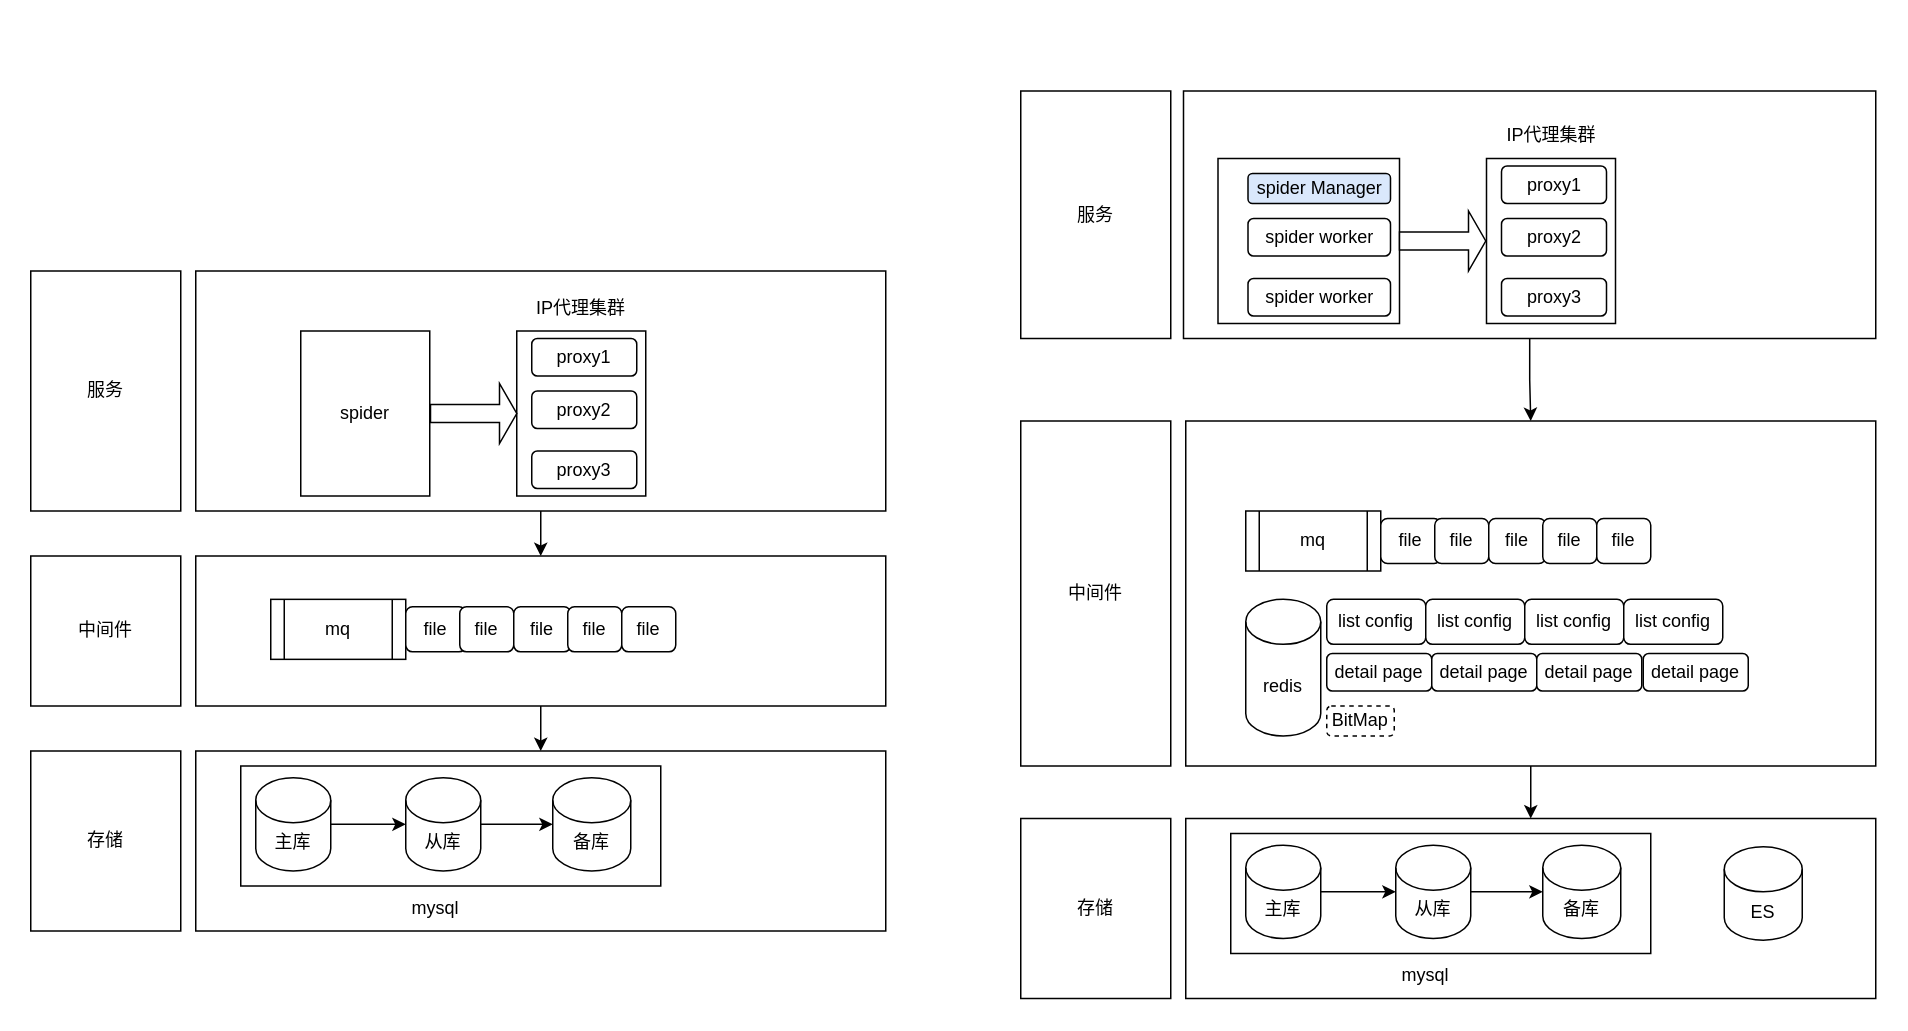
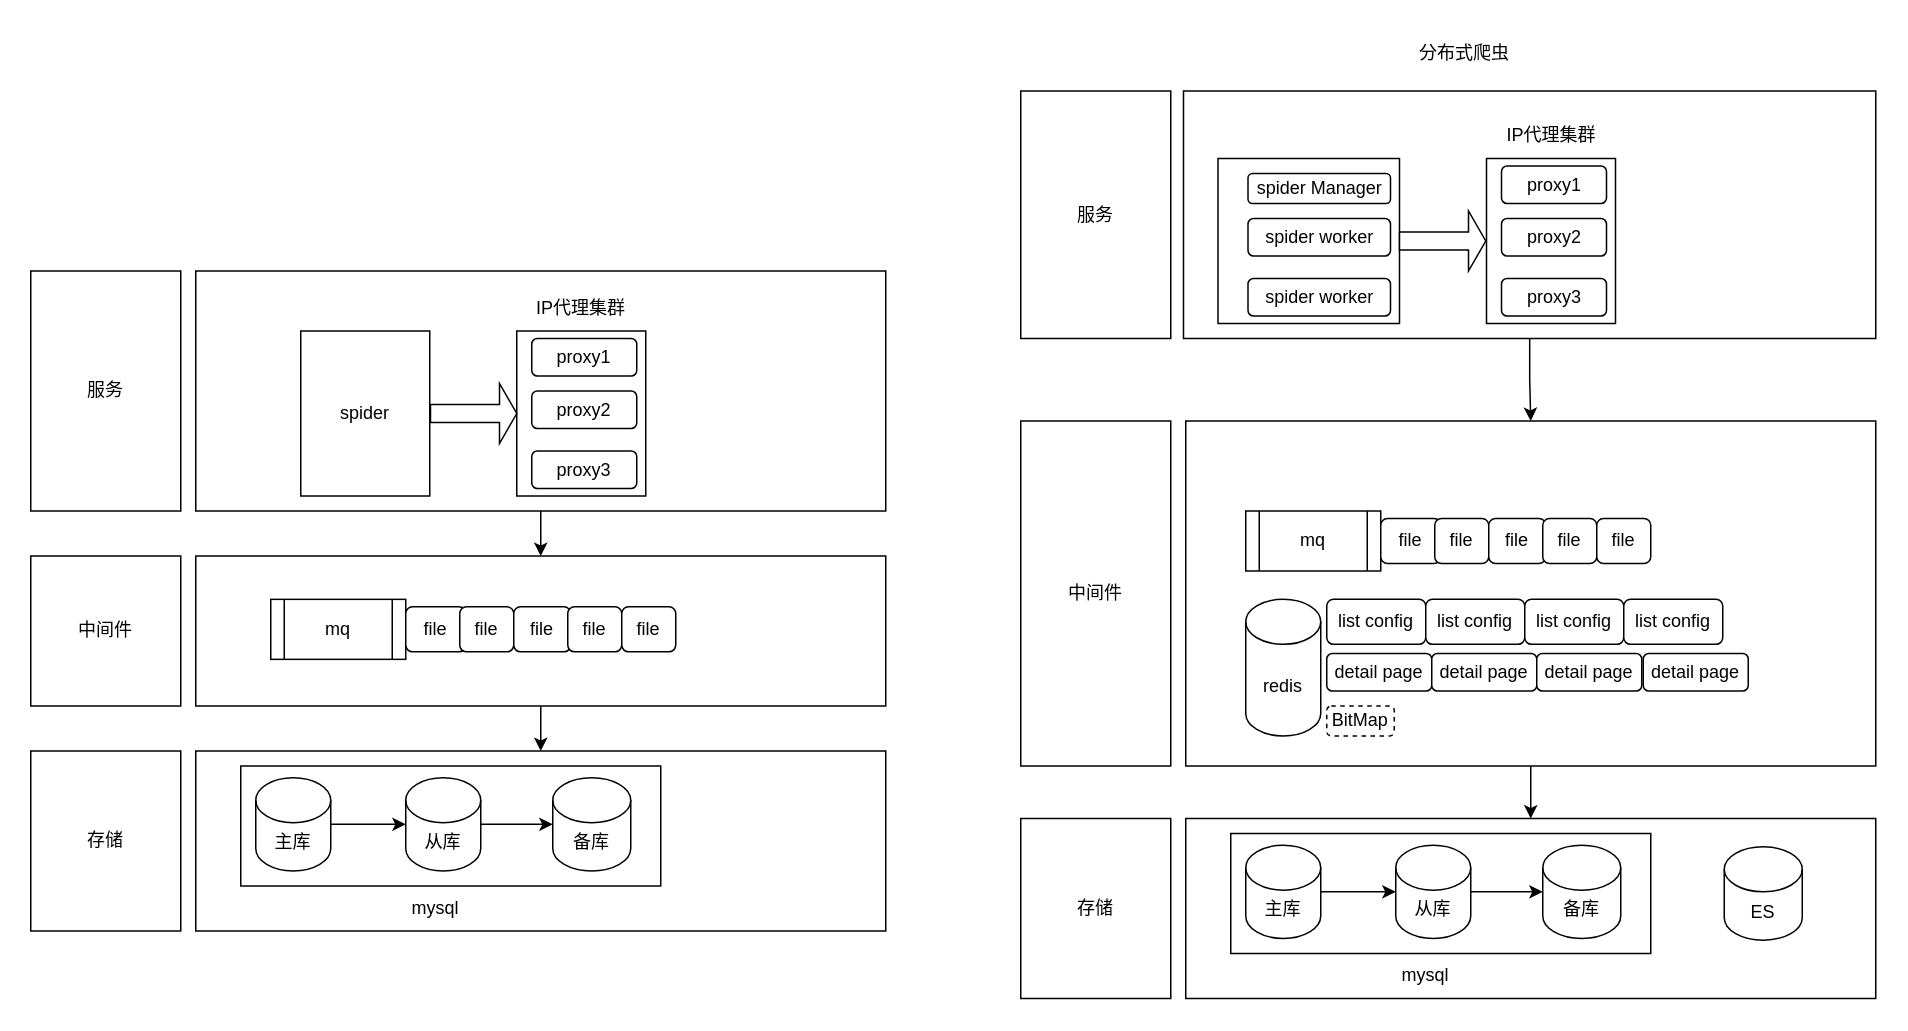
none -> (1464, 53)
(1319, 188) -> (1319, 188)
